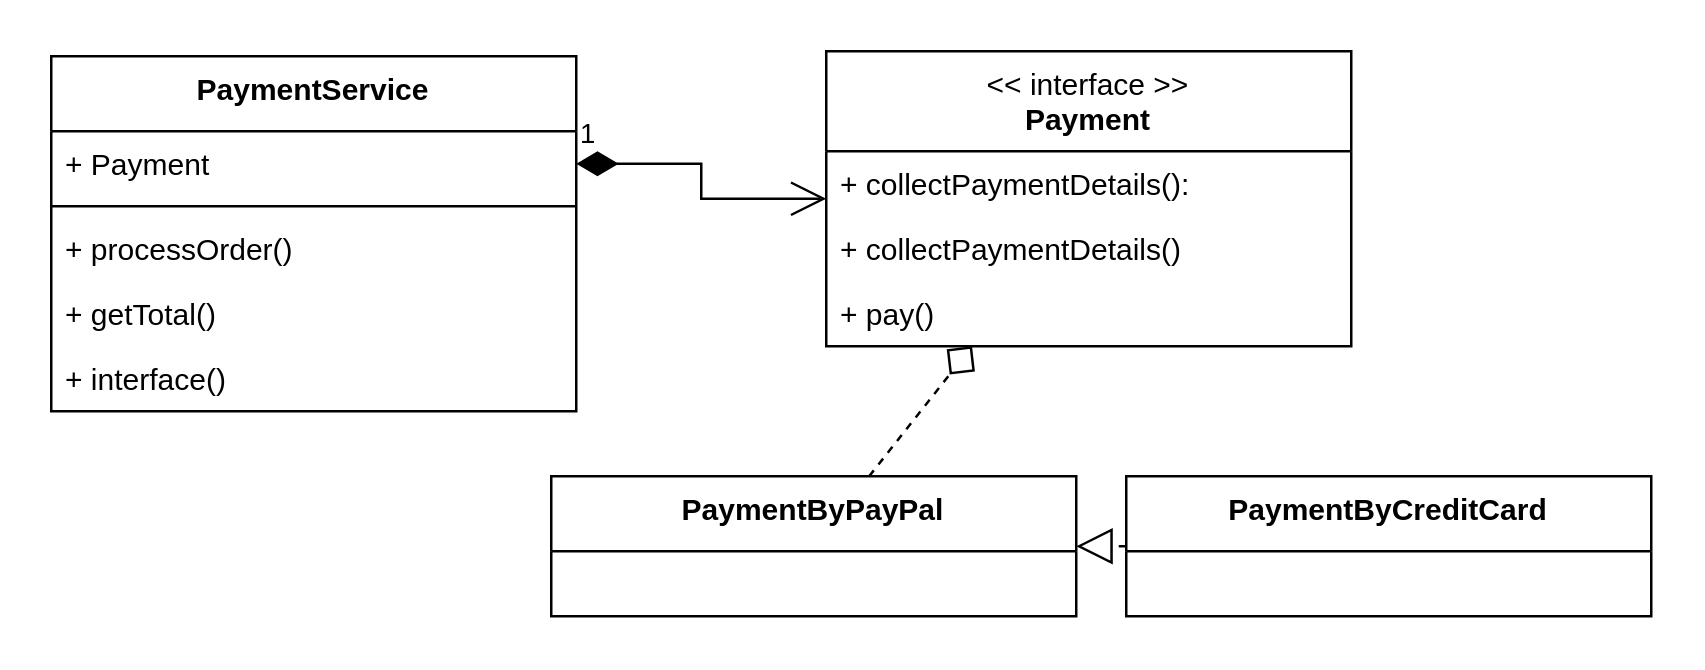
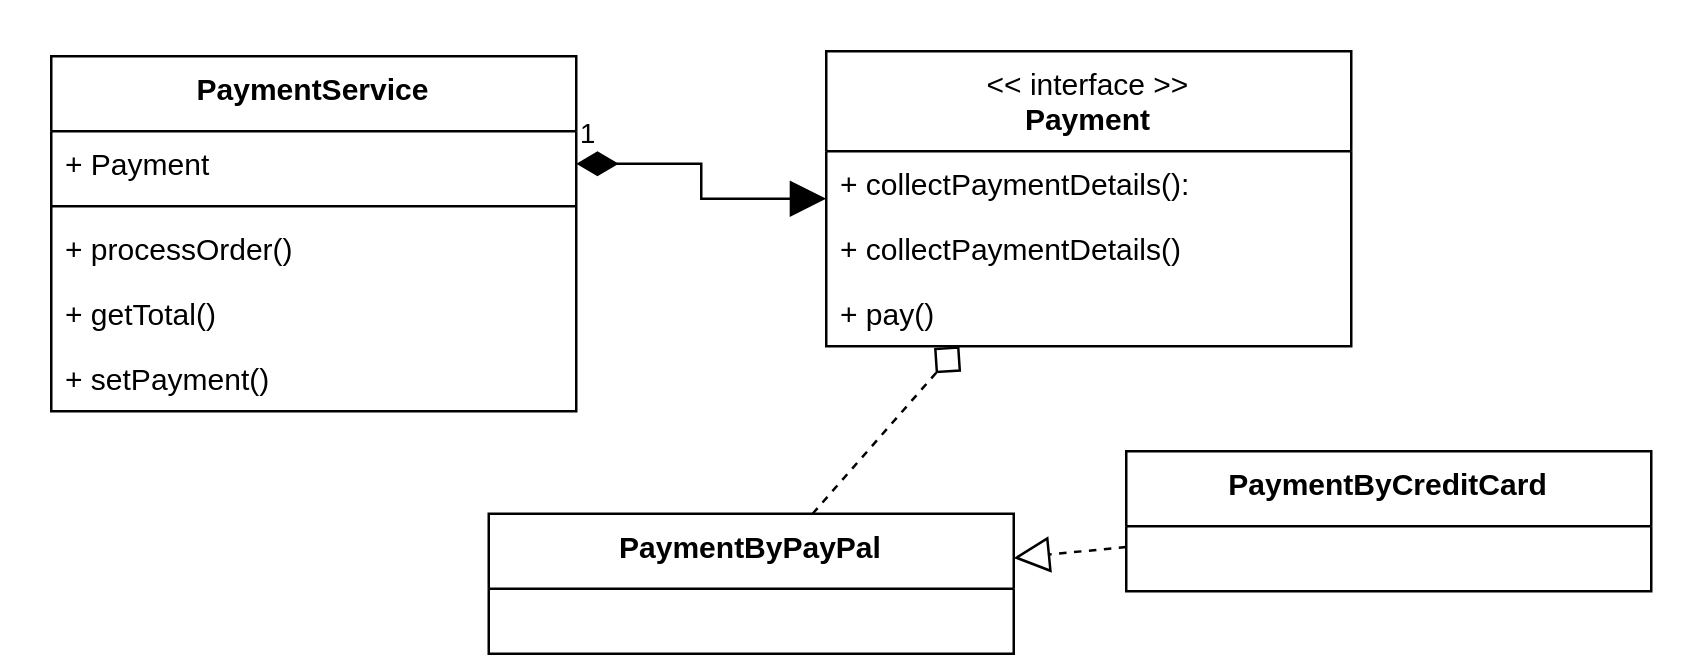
(803, 199) -> (789, 199)
(168, 382) -> (180, 382)
(814, 546) -> (751, 584)
(1389, 546) -> (1389, 521)
